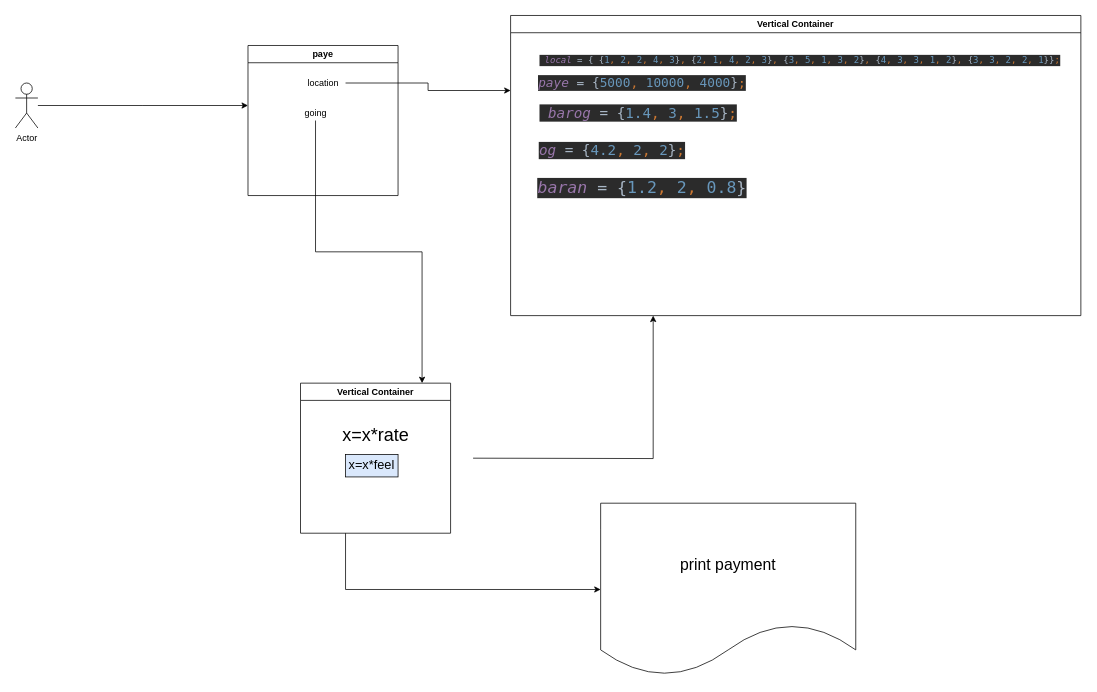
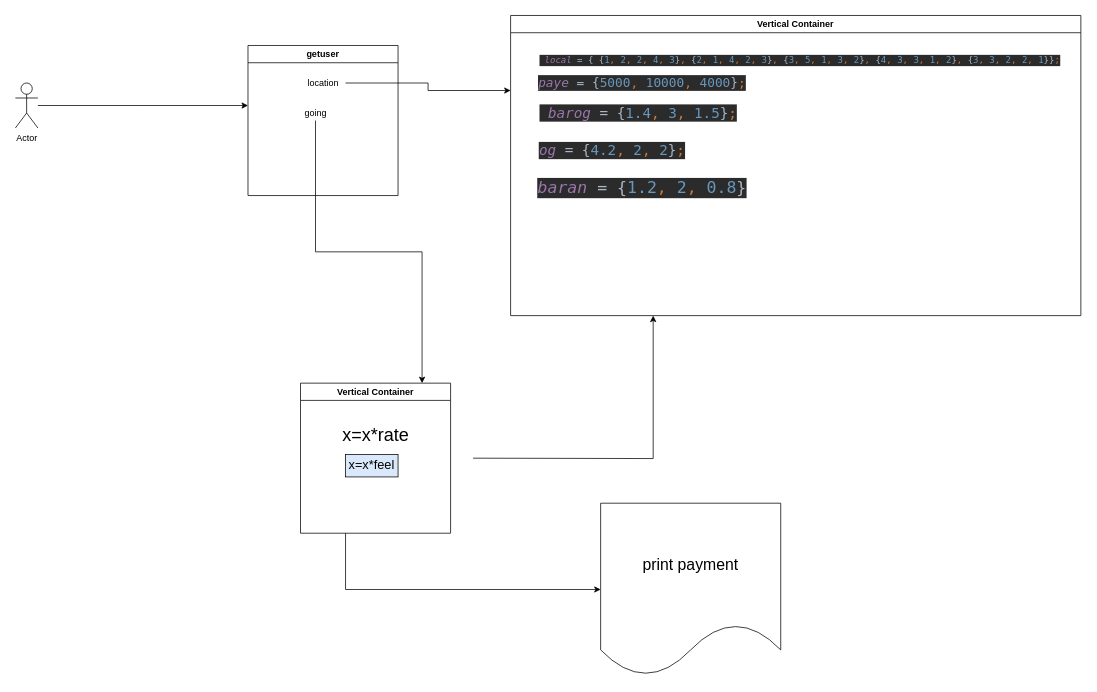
(323, 54) -> (323, 54)
(728, 589) -> (690, 589)
